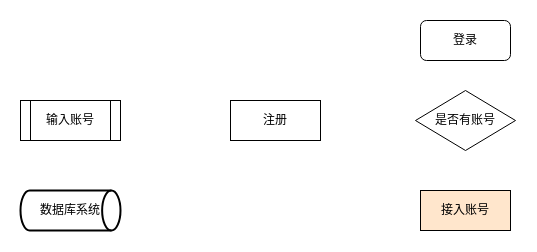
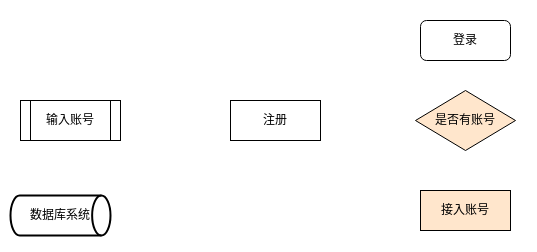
(466, 121) -> (466, 121)
(71, 211) -> (61, 216)
